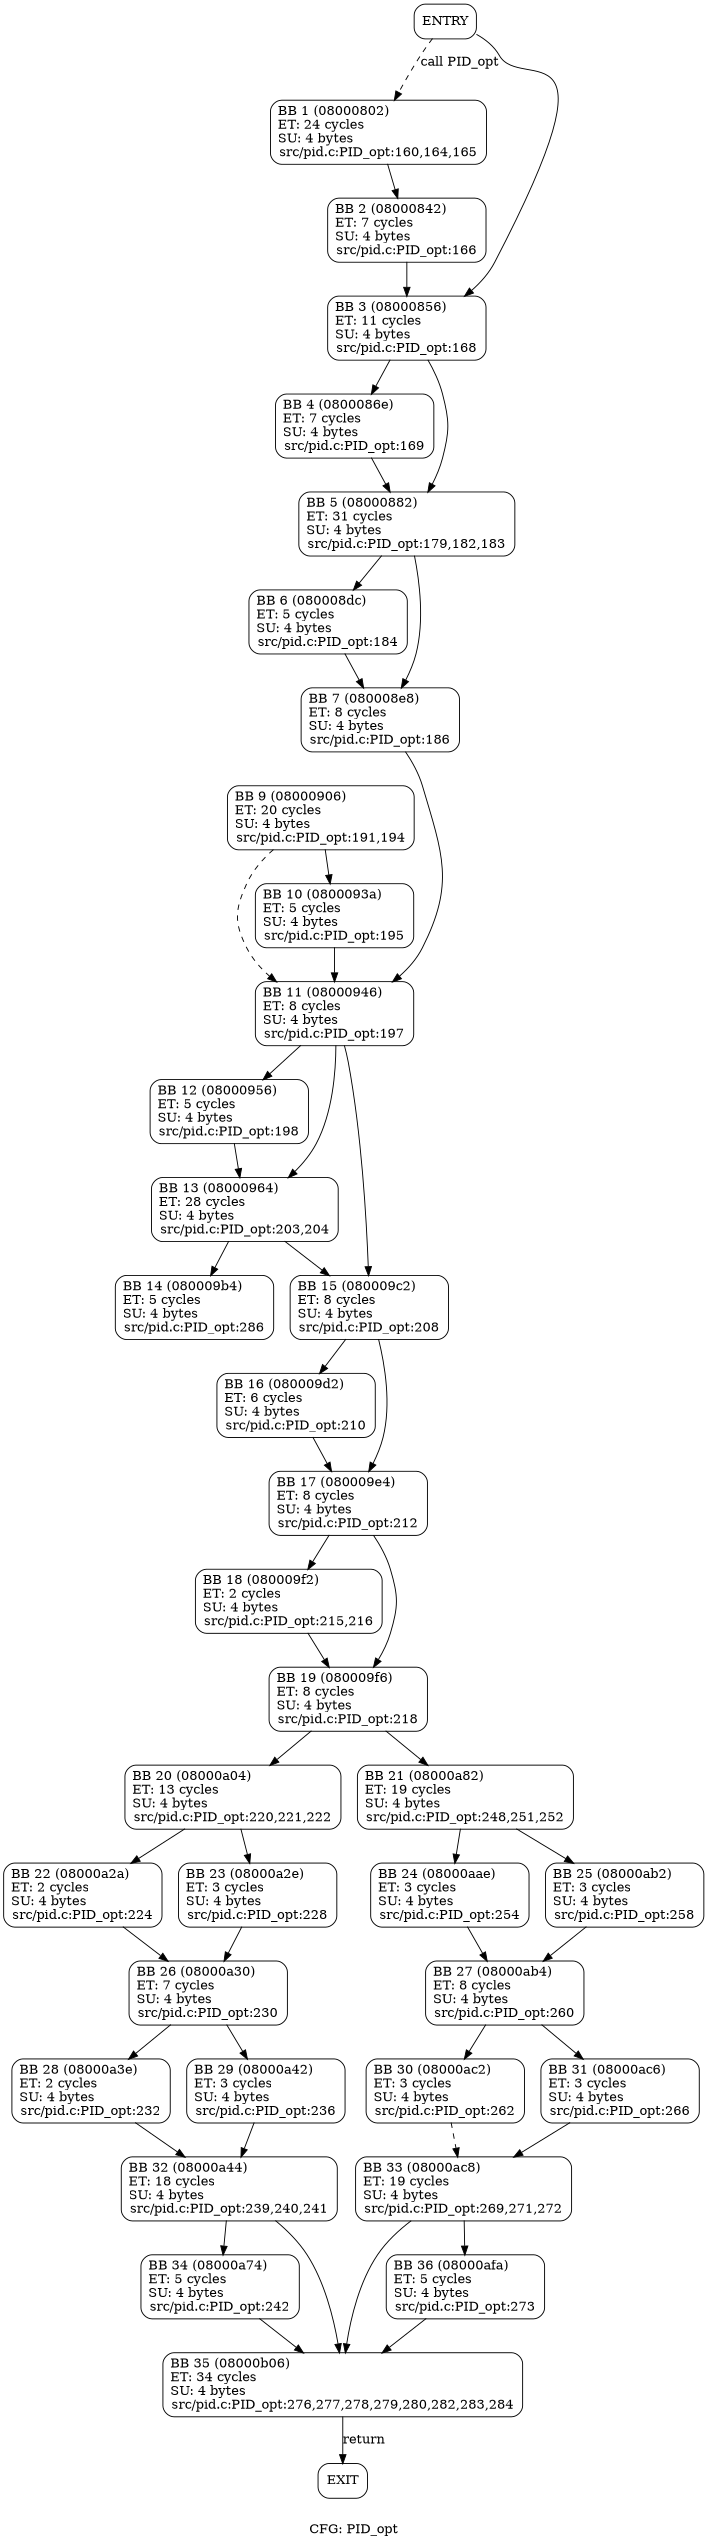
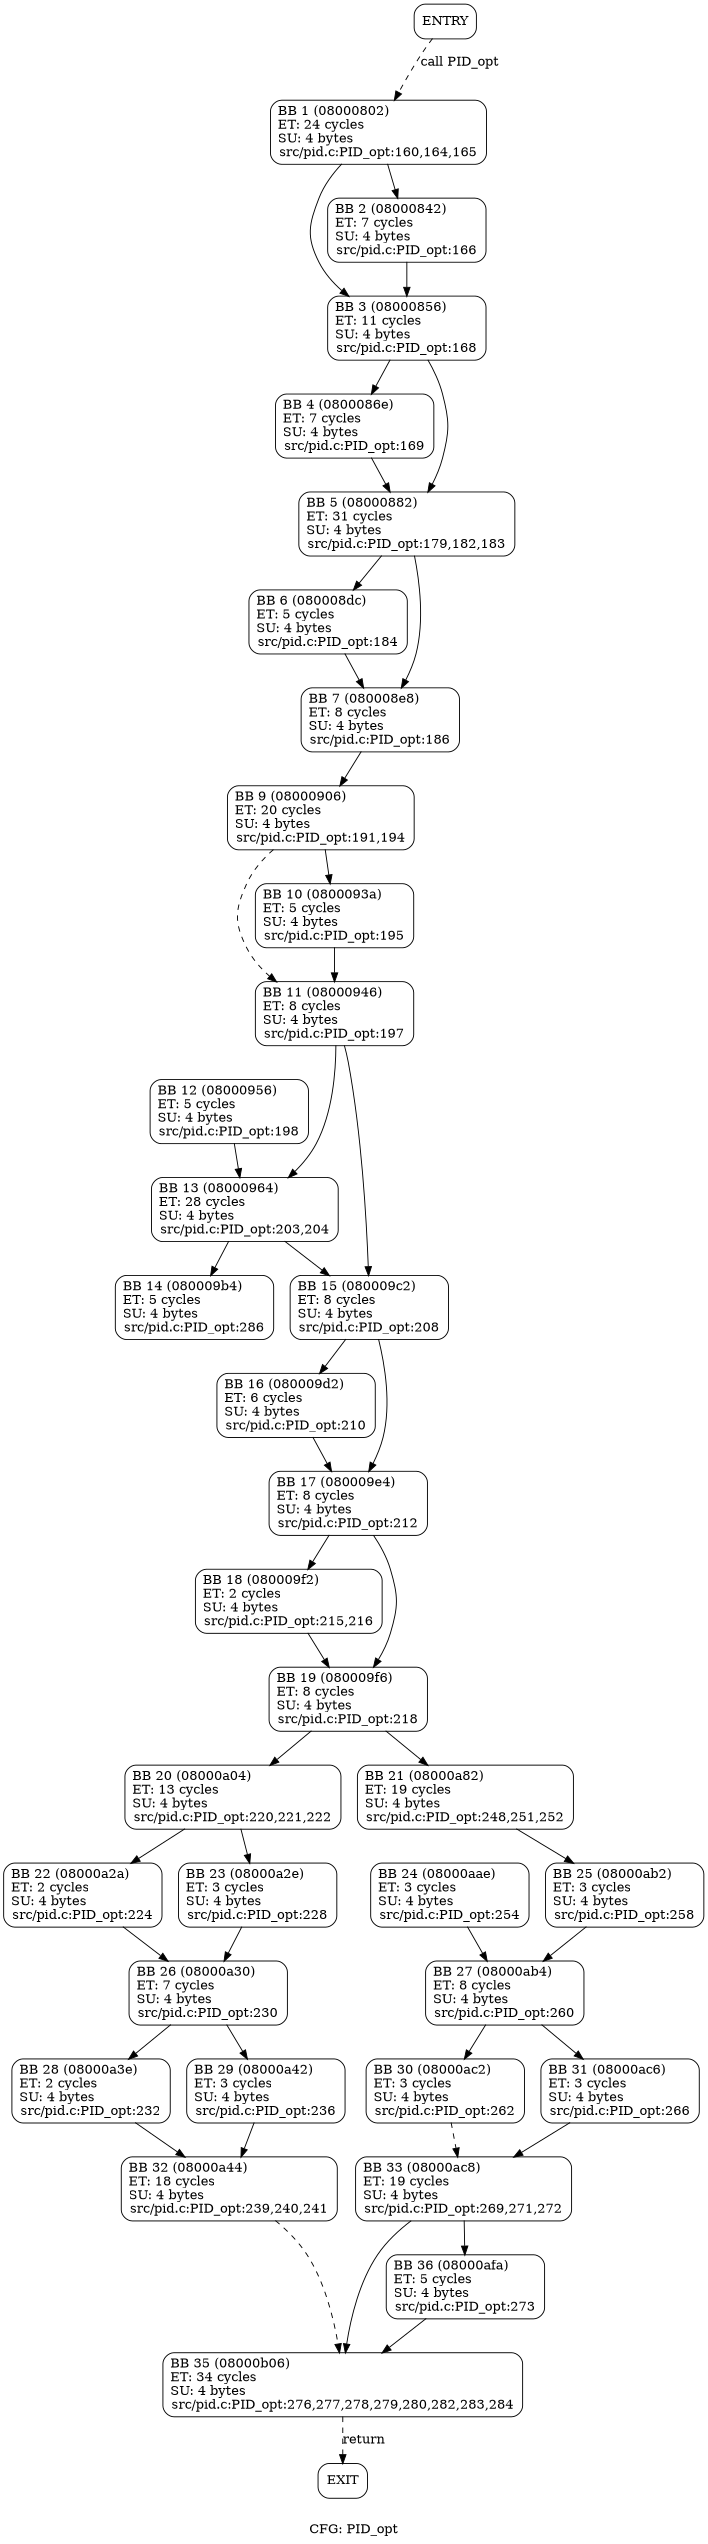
(546, 148) -> (311, 228)
(442, 866) -> (353, 765)
(285, 1059) -> none
(458, 1842) -> none
(318, 2276) -> (318, 2276)
(220, 2287) -> none
(343, 2436) -> (343, 2436)
